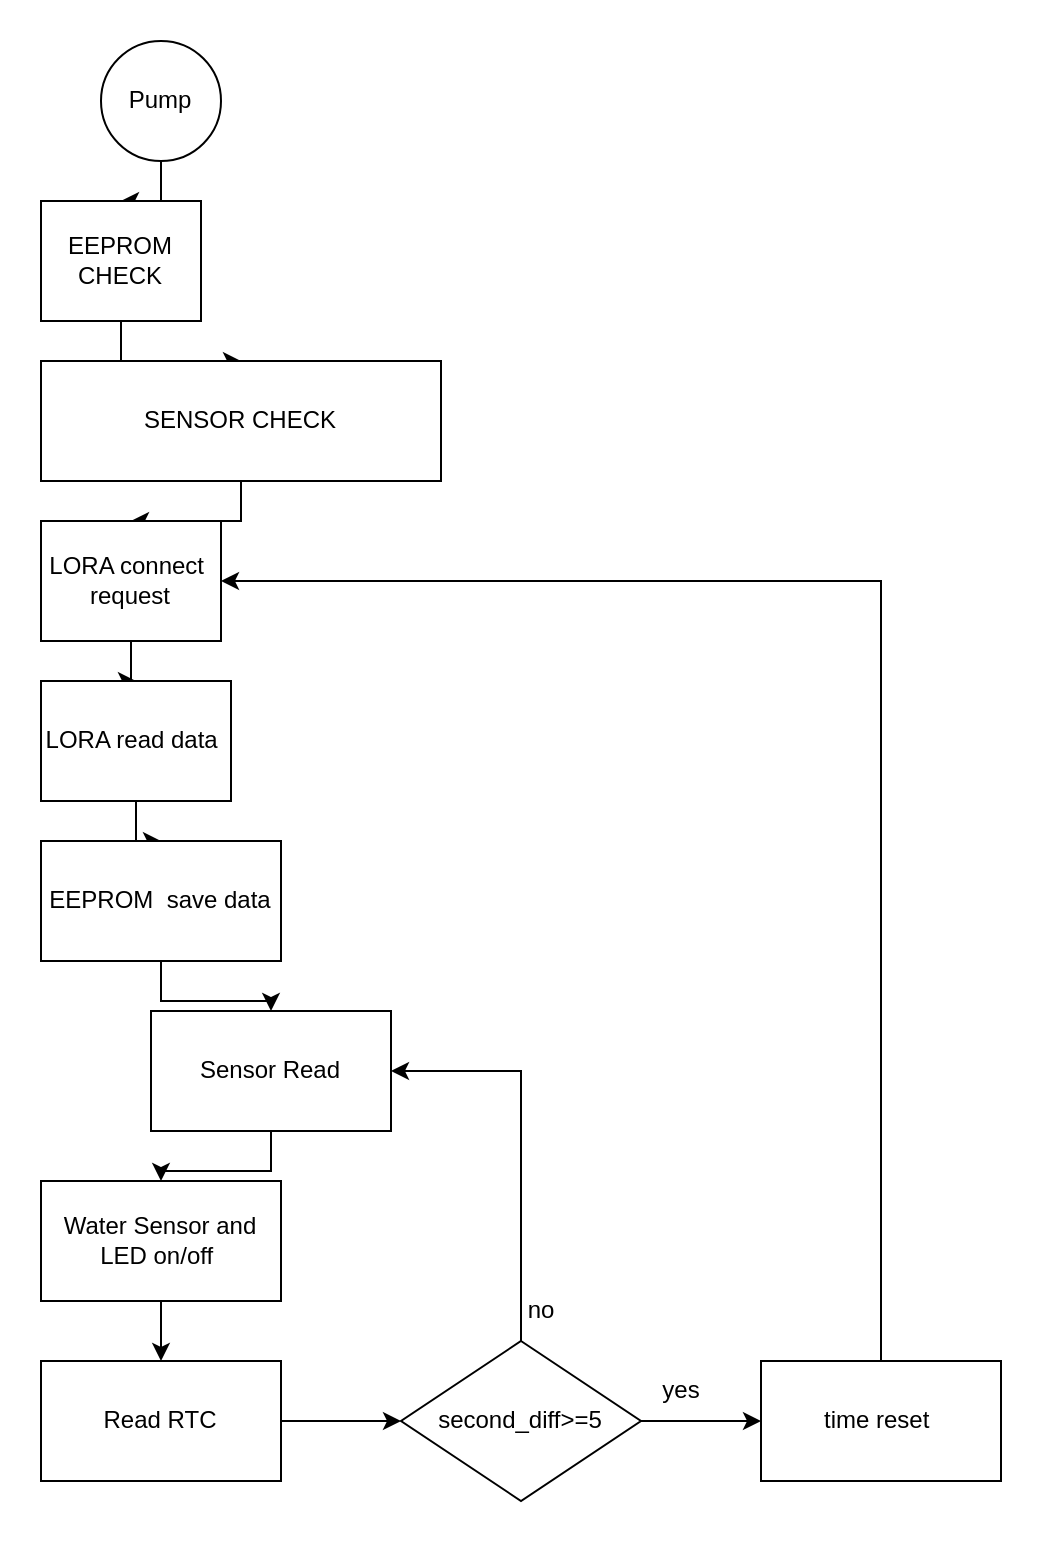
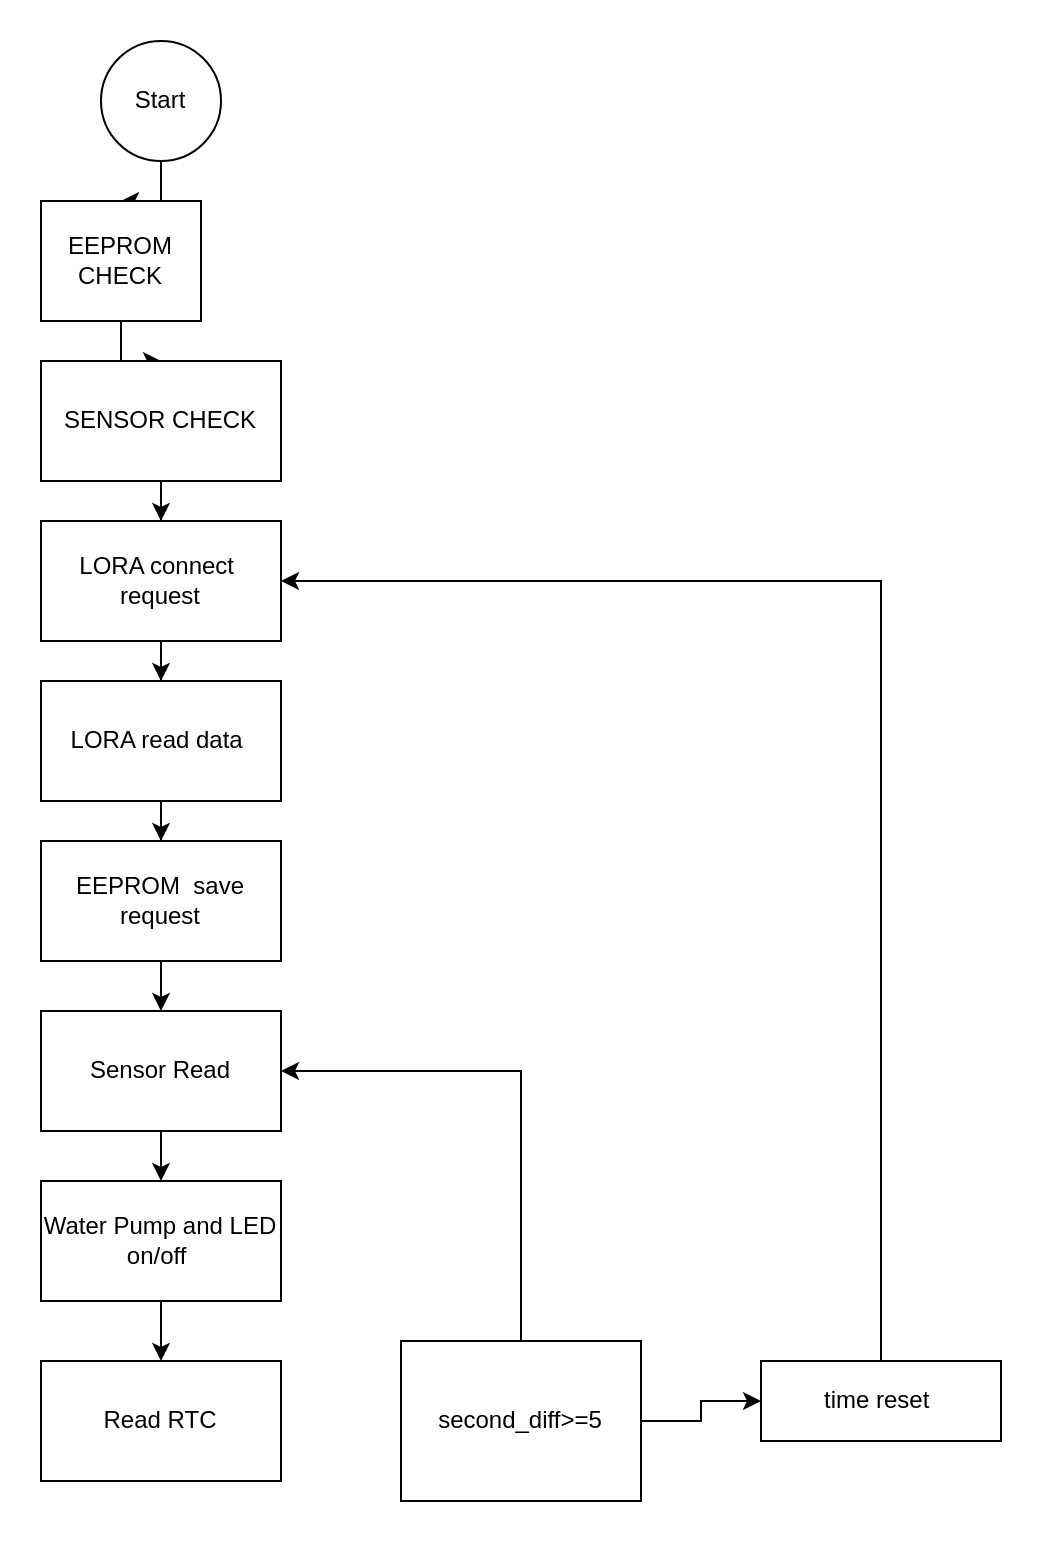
(161, 101) -> (161, 101)
(241, 421) -> (161, 421)
(131, 581) -> (161, 581)
(136, 741) -> (161, 741)
(161, 901) -> (161, 901)
(271, 1071) -> (161, 1071)
(161, 1241) -> (161, 1241)
(541, 1311) -> none
(681, 1391) -> none
(334, 1421) -> none
(521, 1421) -> (521, 1421)
(881, 1421) -> (881, 1401)
